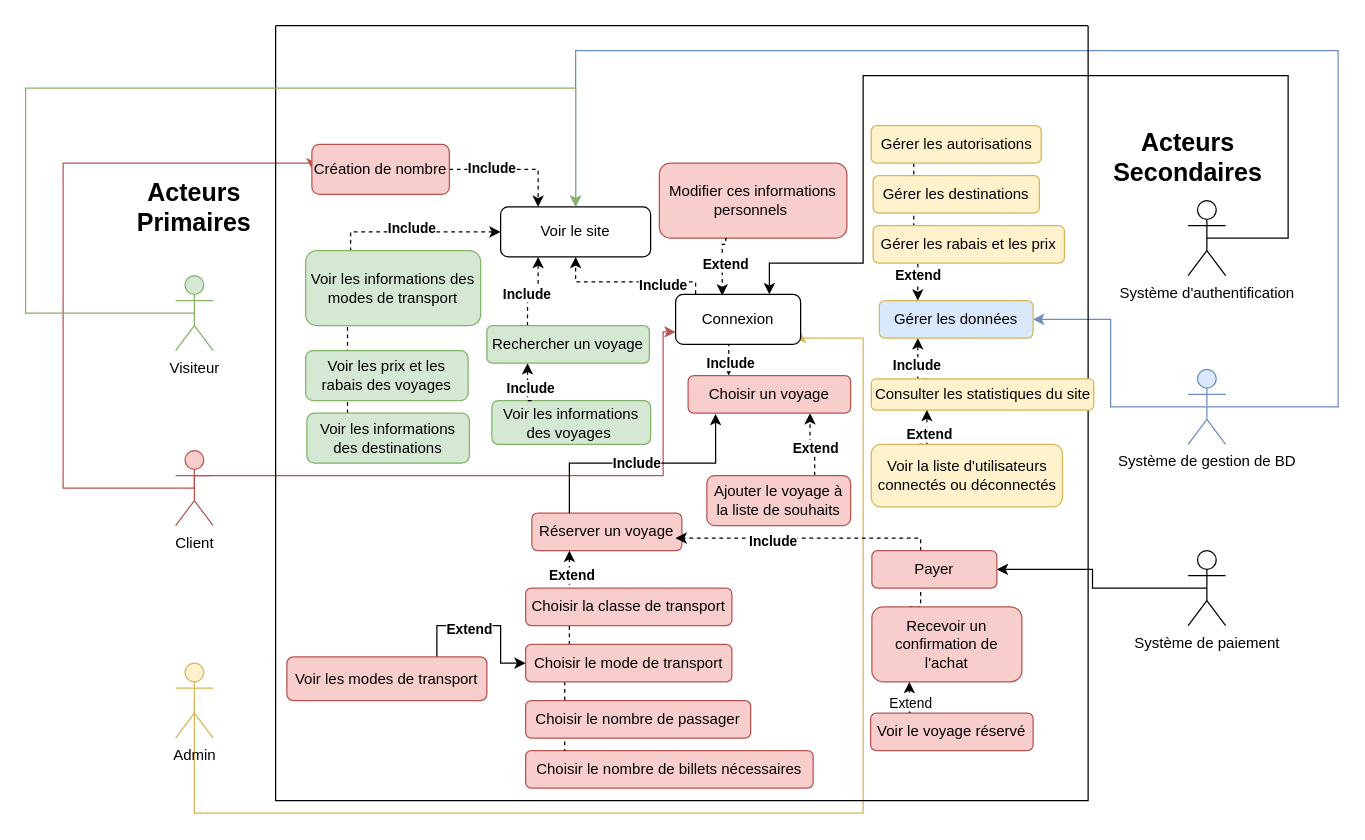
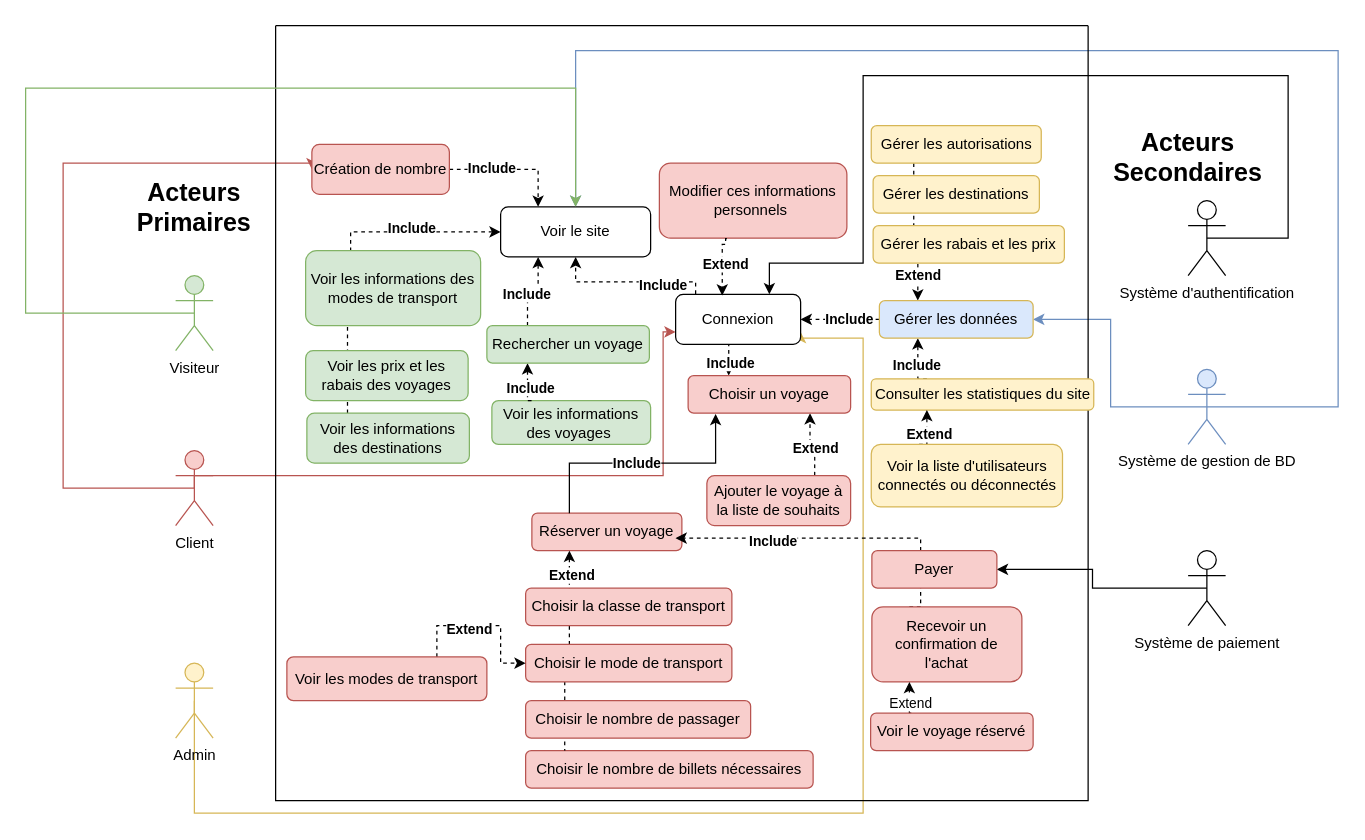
none -> (844, 319)
(501, 648) -> (501, 648)
